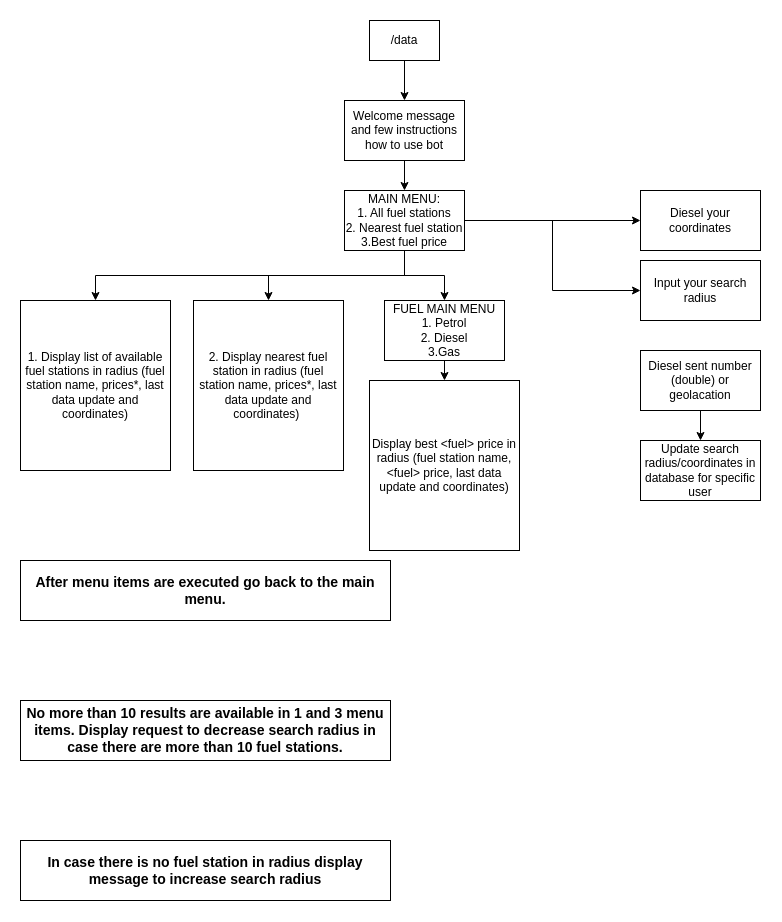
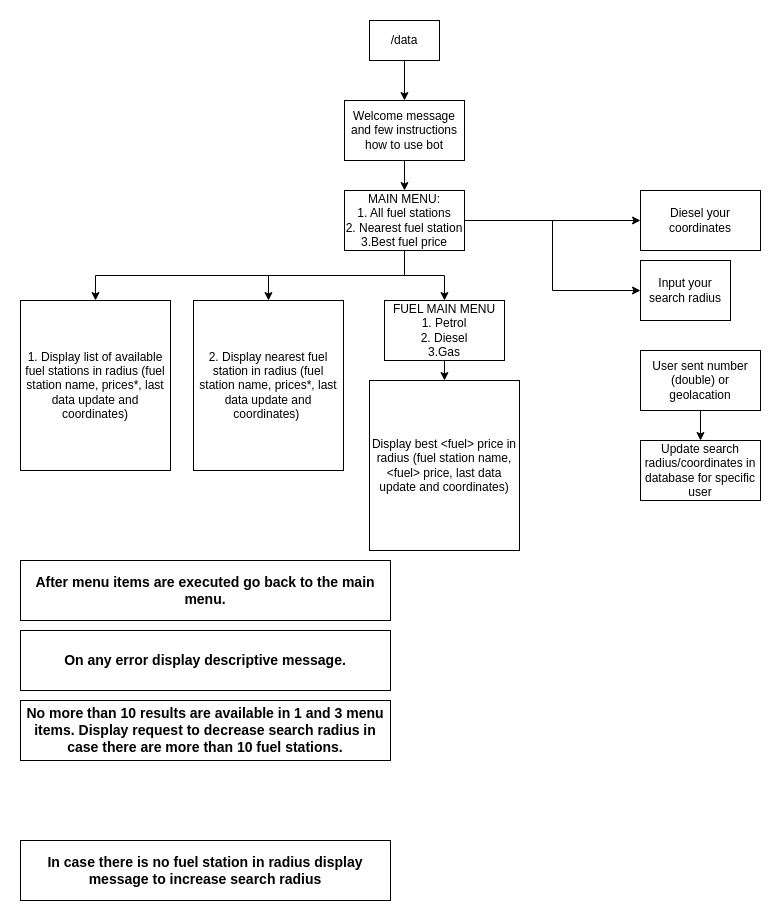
(701, 291) -> (686, 291)
(701, 381) -> (701, 381)
none -> (206, 661)
